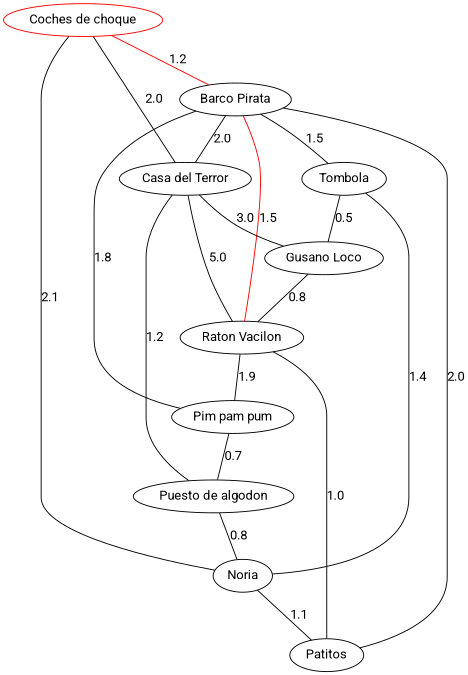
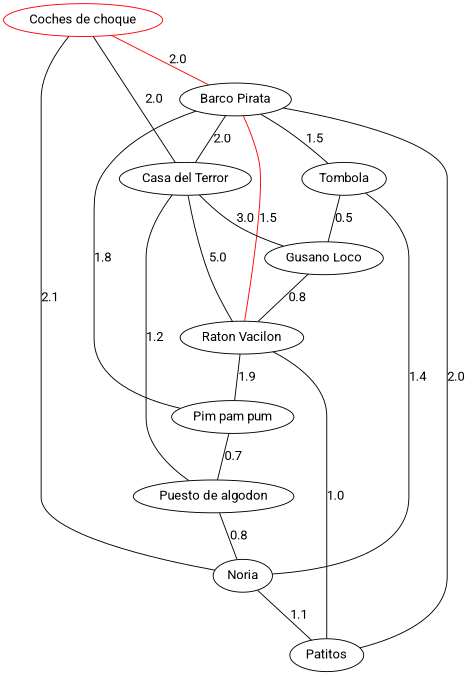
(178, 60) -> (178, 60)
